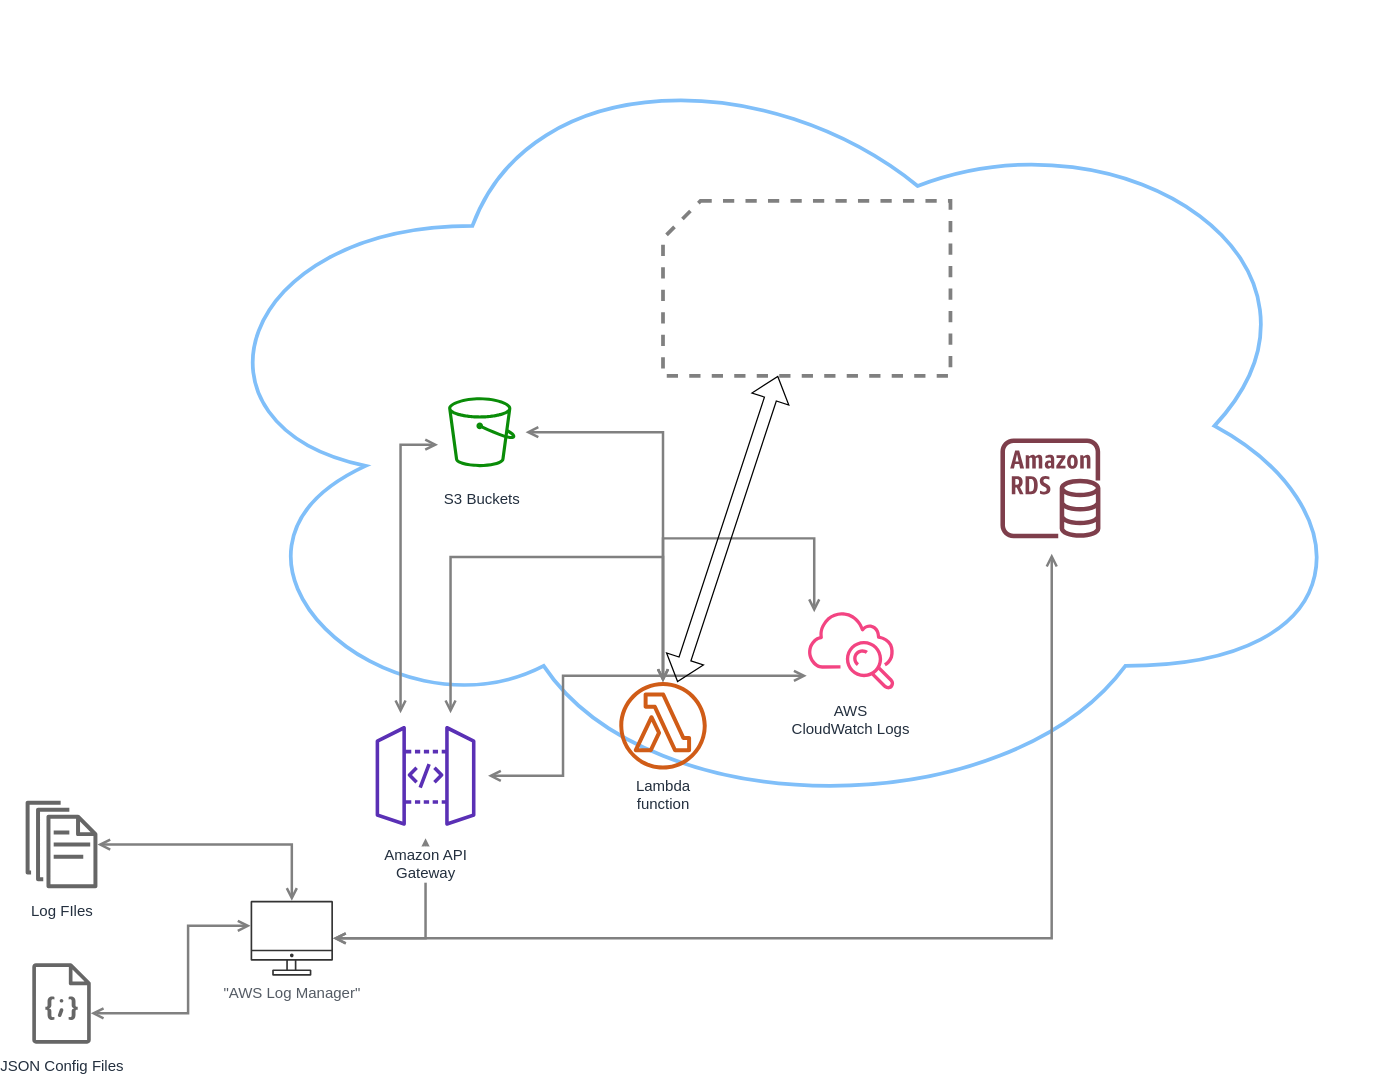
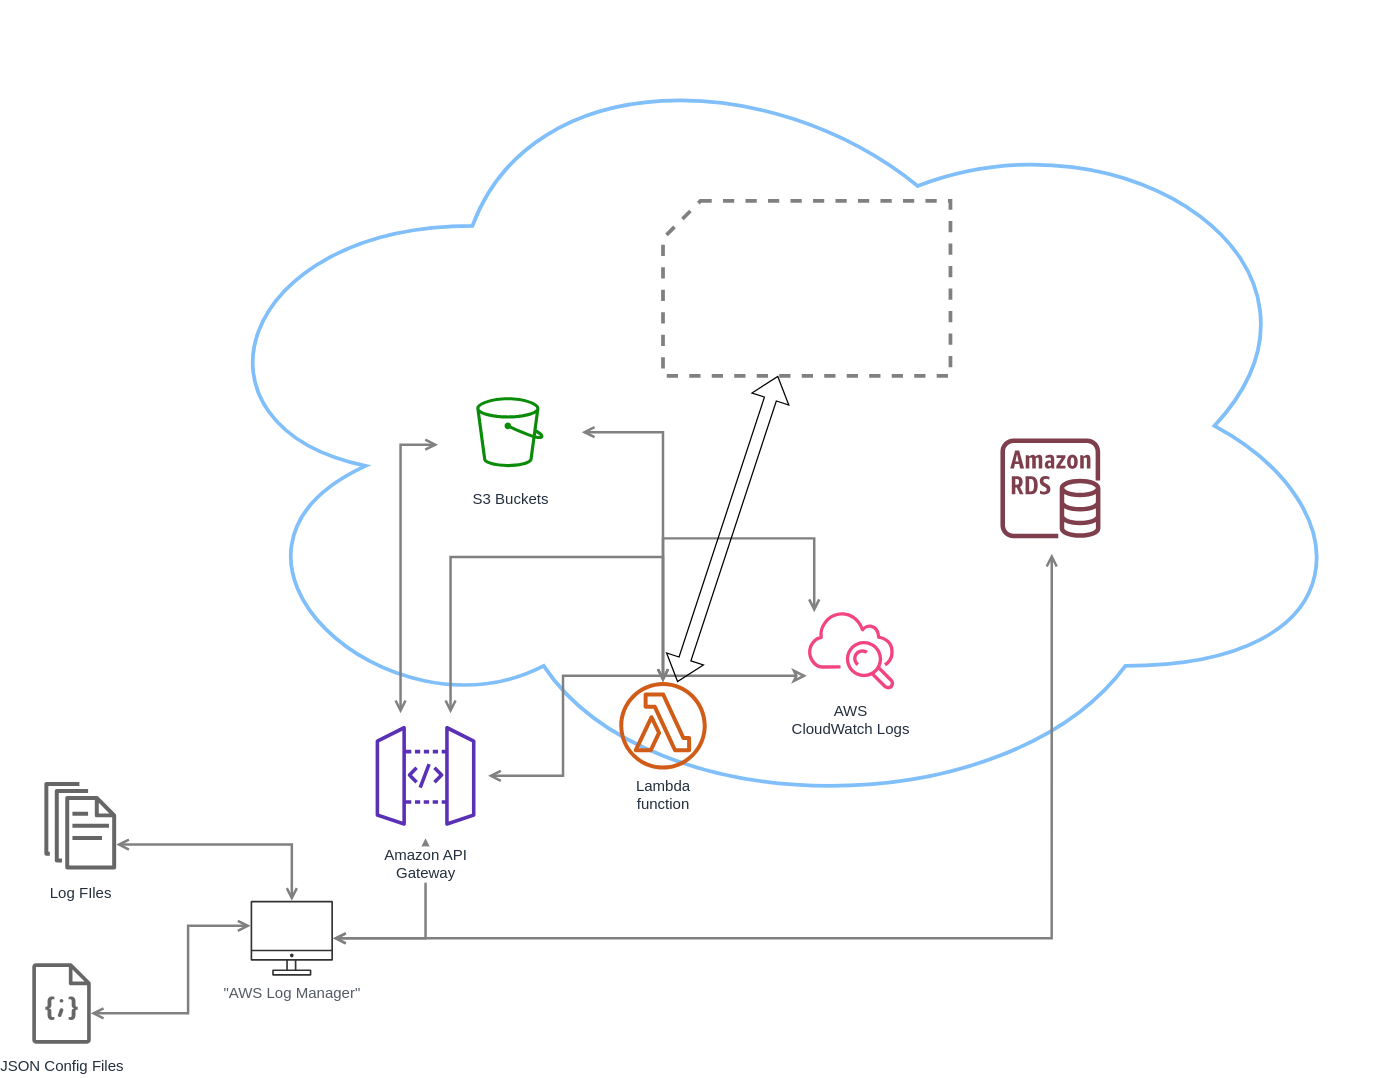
(482, 432) -> (510, 432)
(796, 676) -> (794, 676)
(62, 844) -> (80, 826)
